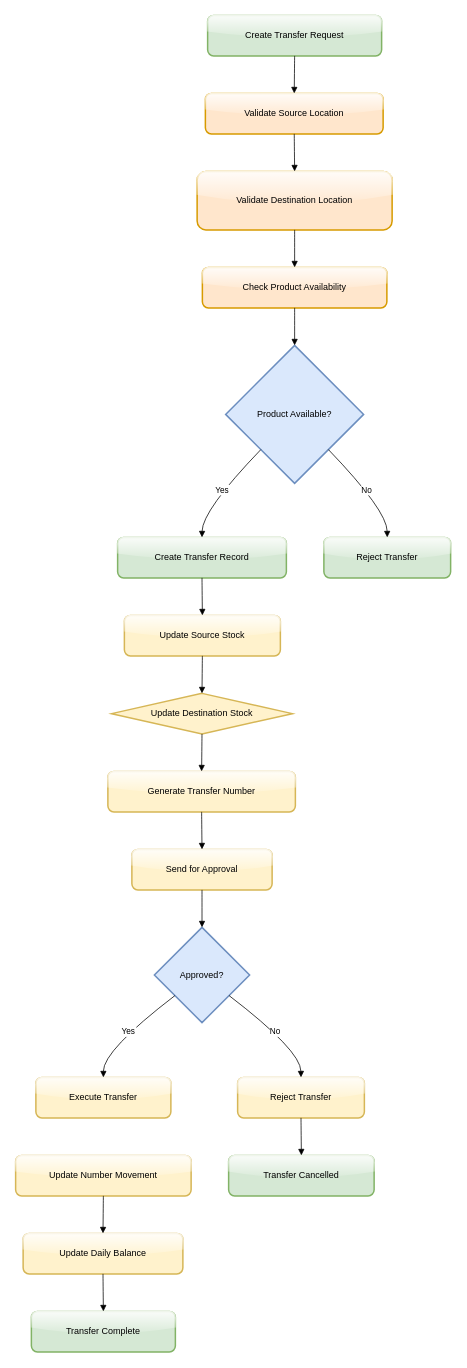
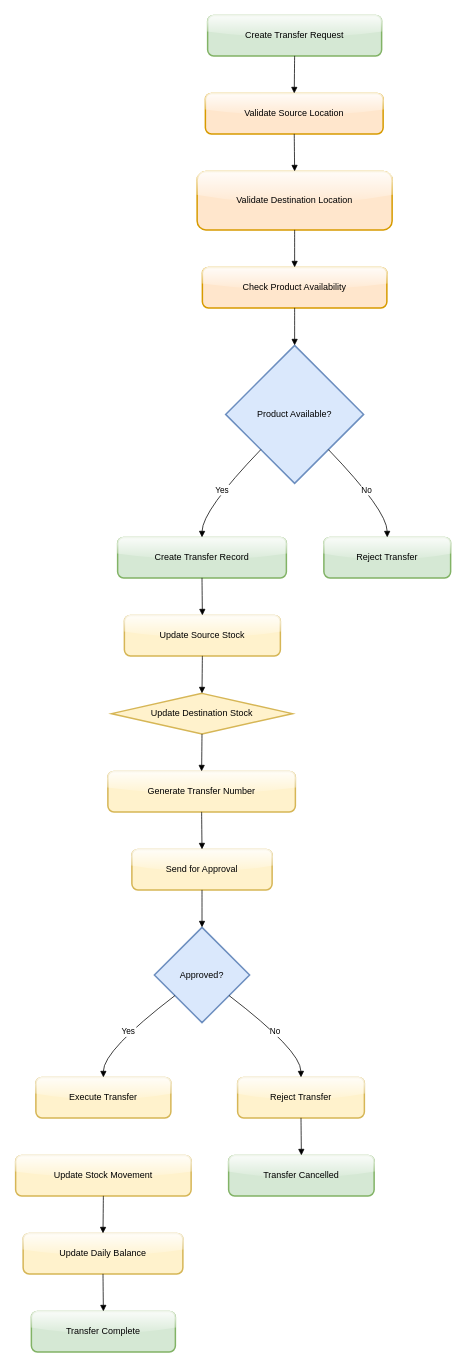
(103, 1176) -> (103, 1176)
